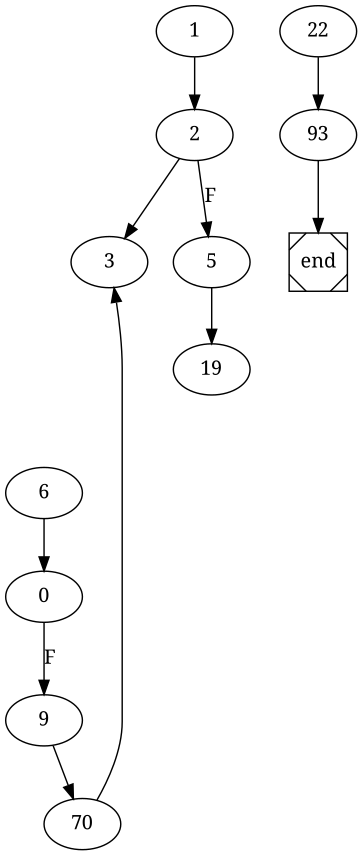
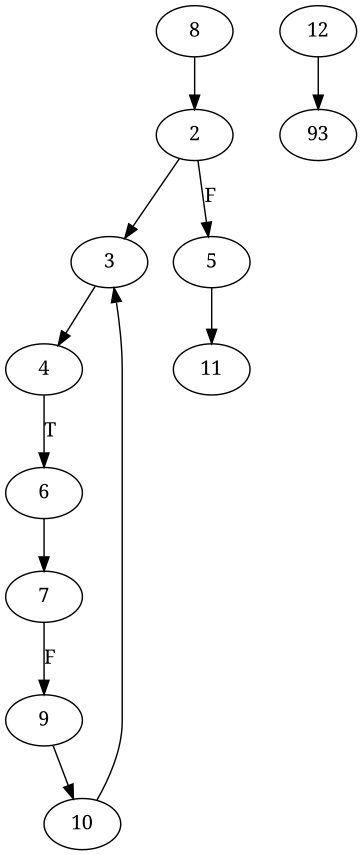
(195, 31) -> (195, 31)
(318, 31) -> (318, 31)
(318, 262) -> none
none -> (44, 369)
(212, 369) -> (212, 369)
(44, 597) -> (44, 597)
(82, 824) -> (82, 824)
